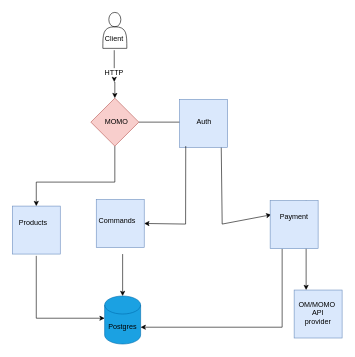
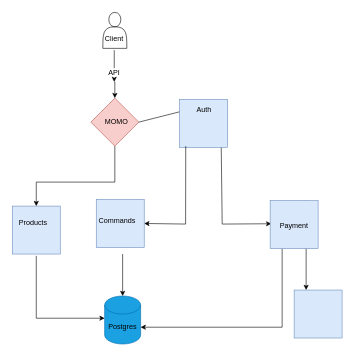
(114, 73) -> (114, 73)
(204, 122) -> (204, 110)
(294, 217) -> (294, 226)
(318, 313) -> none
